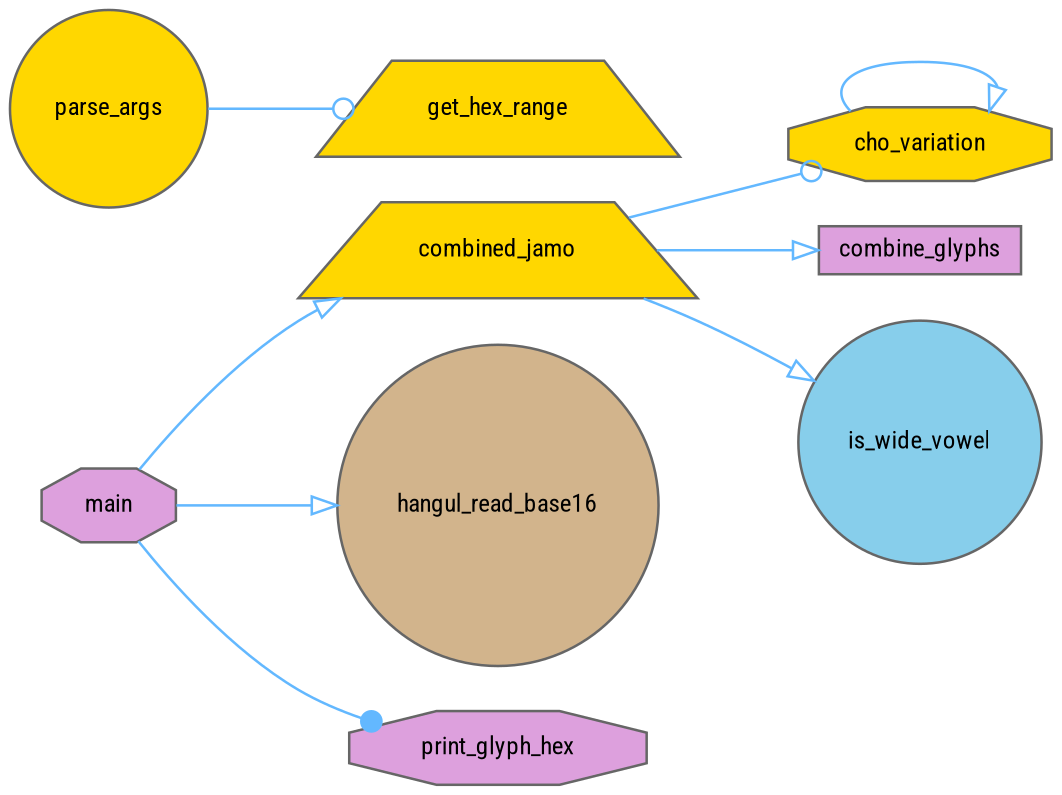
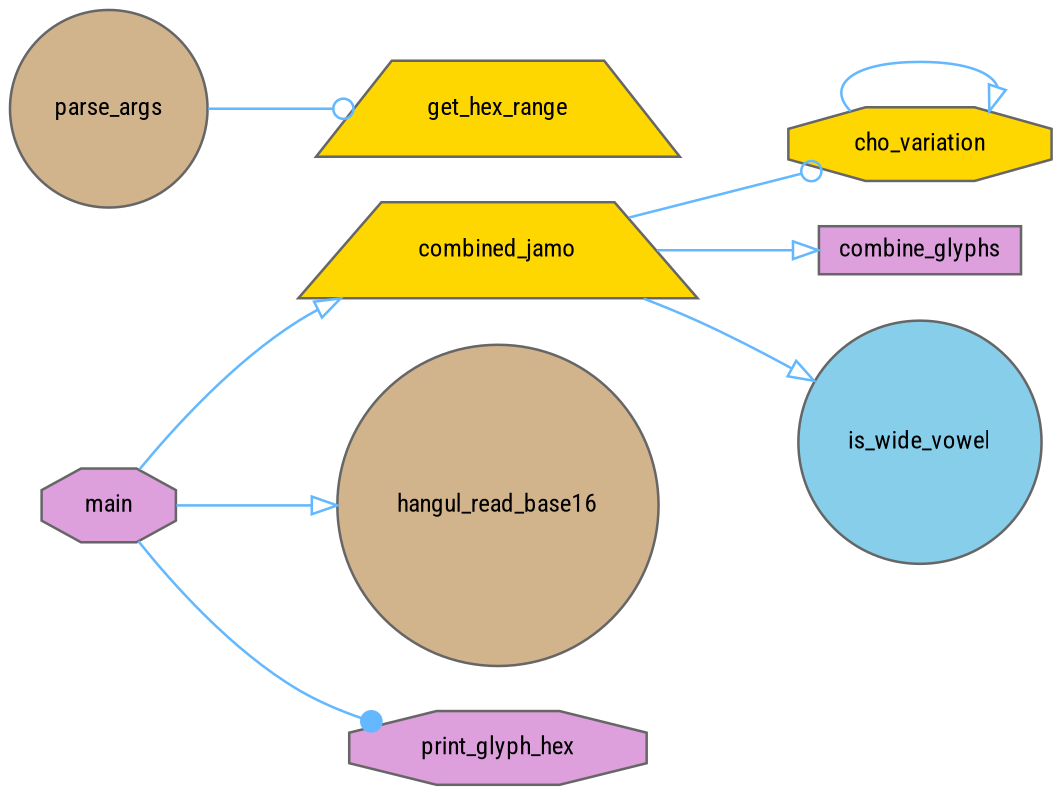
(109, 109) -> (109, 109)
